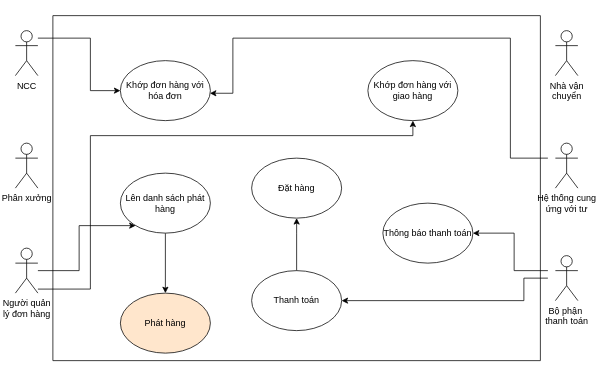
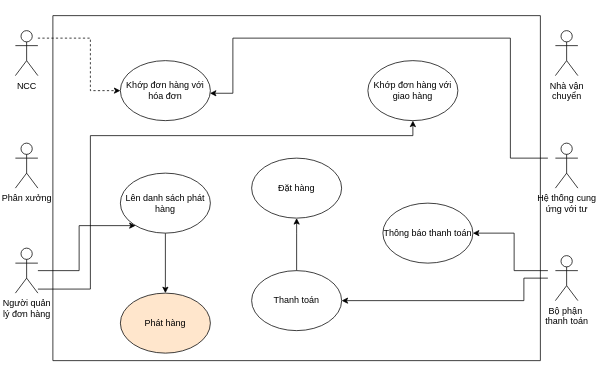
(90, 50) -> (90, 50)
